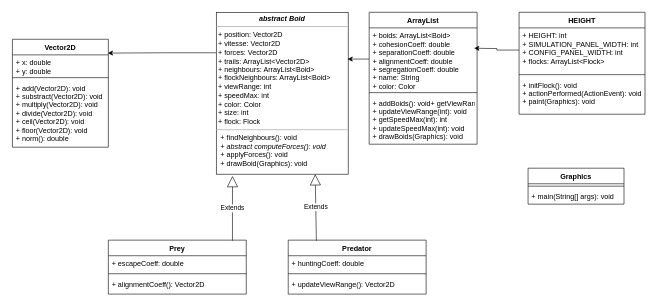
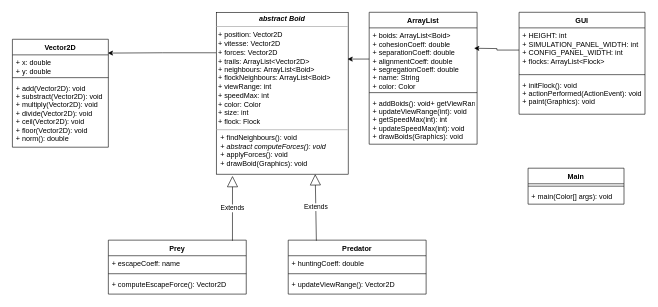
(582, 20) -> (582, 20)
(576, 176) -> (576, 176)
(579, 197) -> (577, 197)
(150, 264) -> (147, 264)
(163, 284) -> (173, 284)
